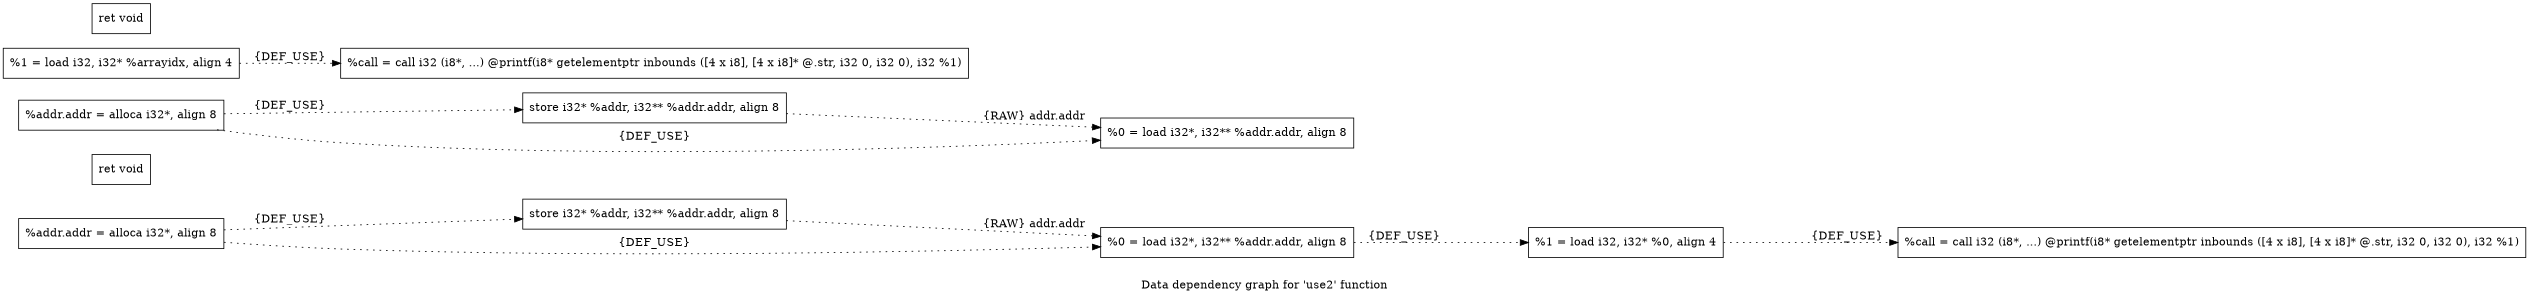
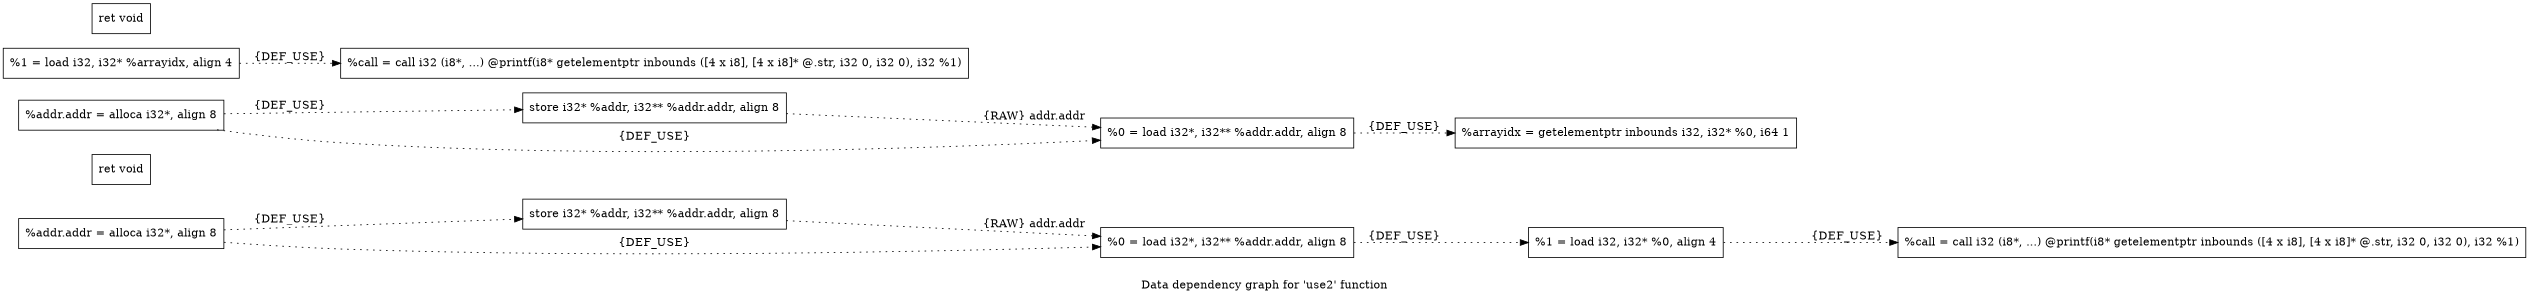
none -> (1626, 133)
